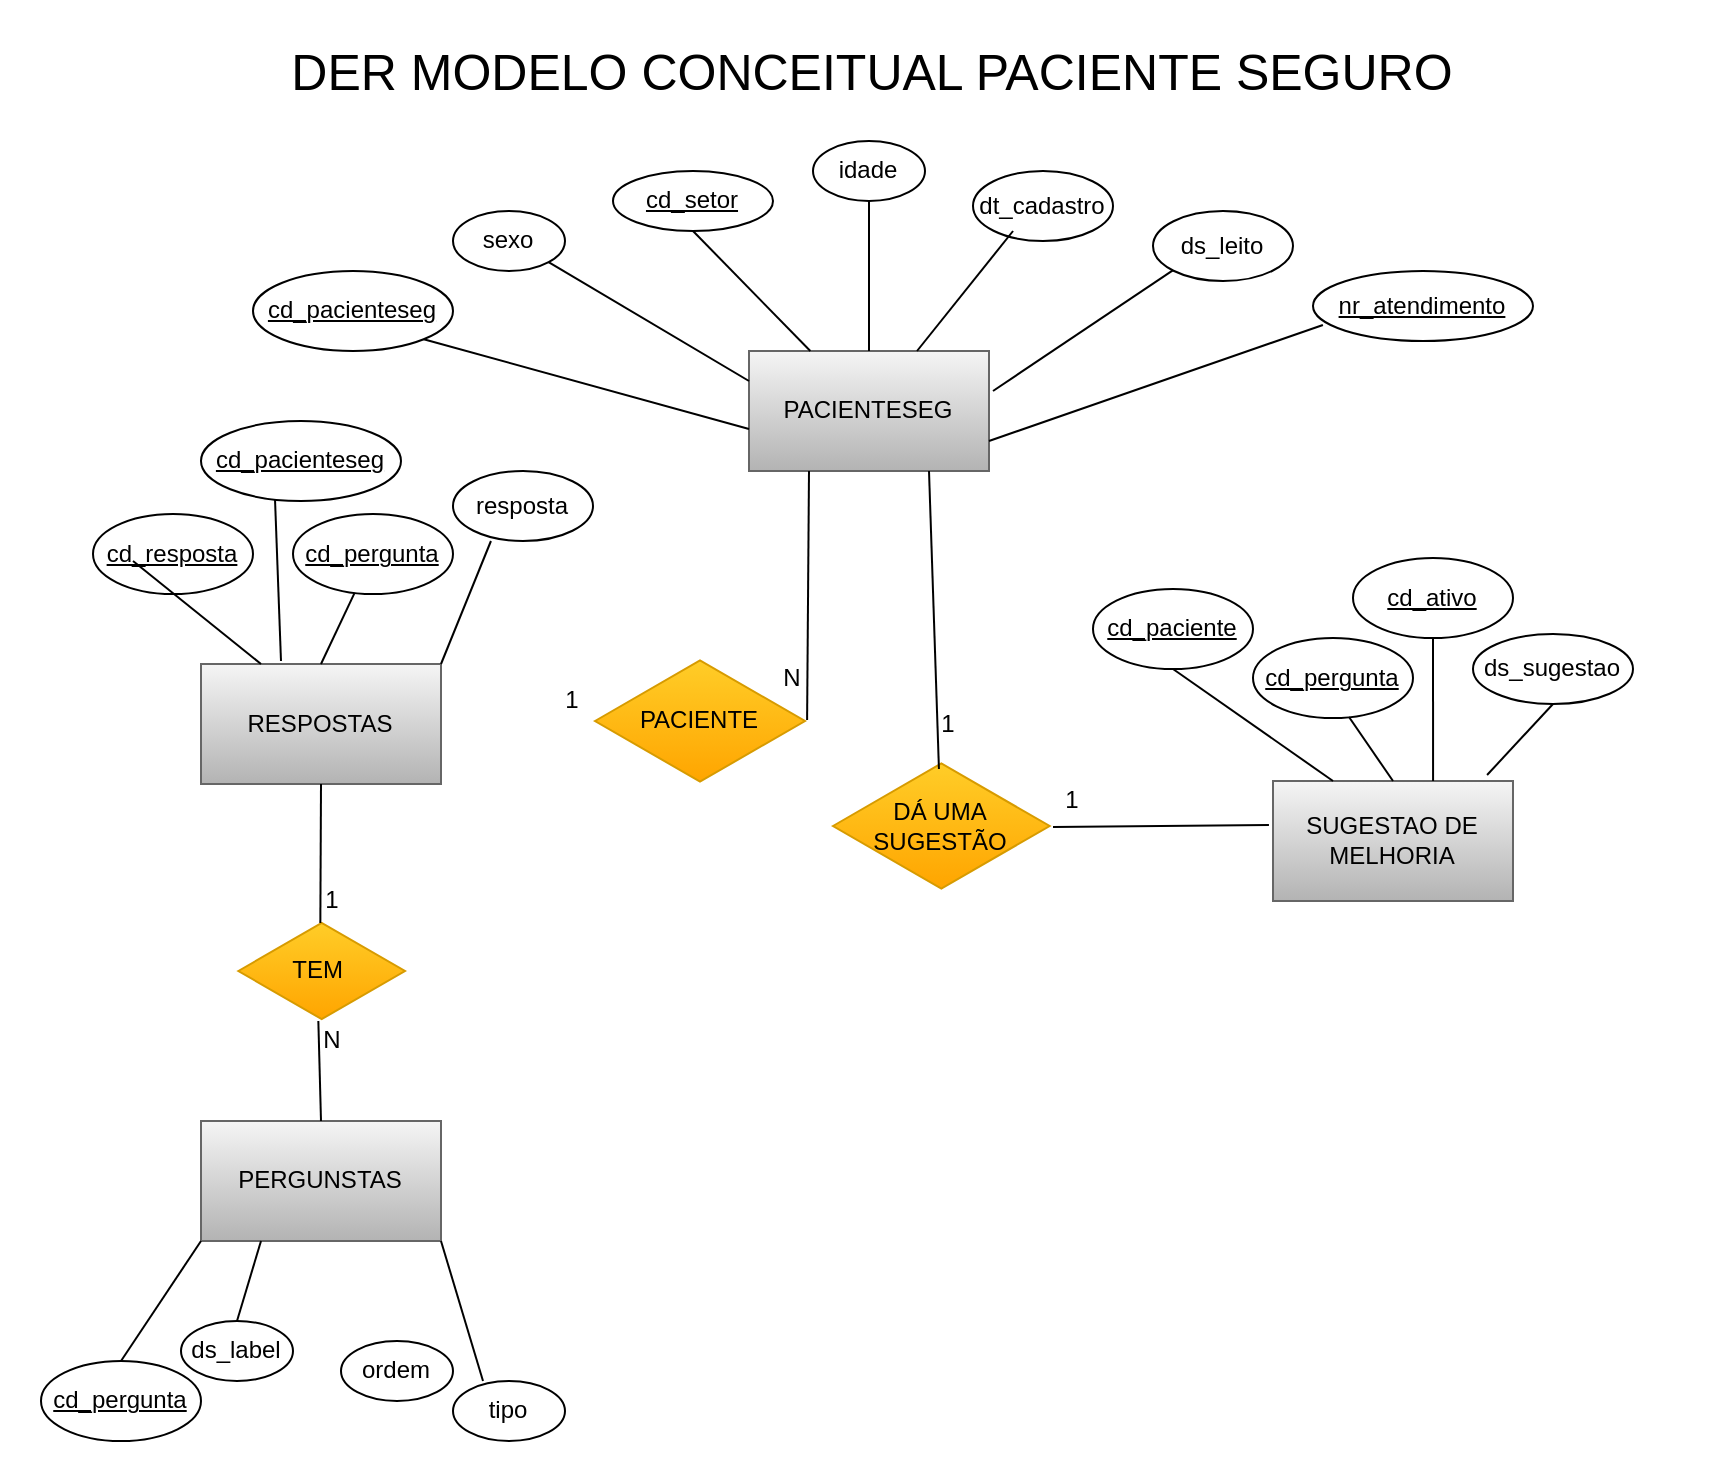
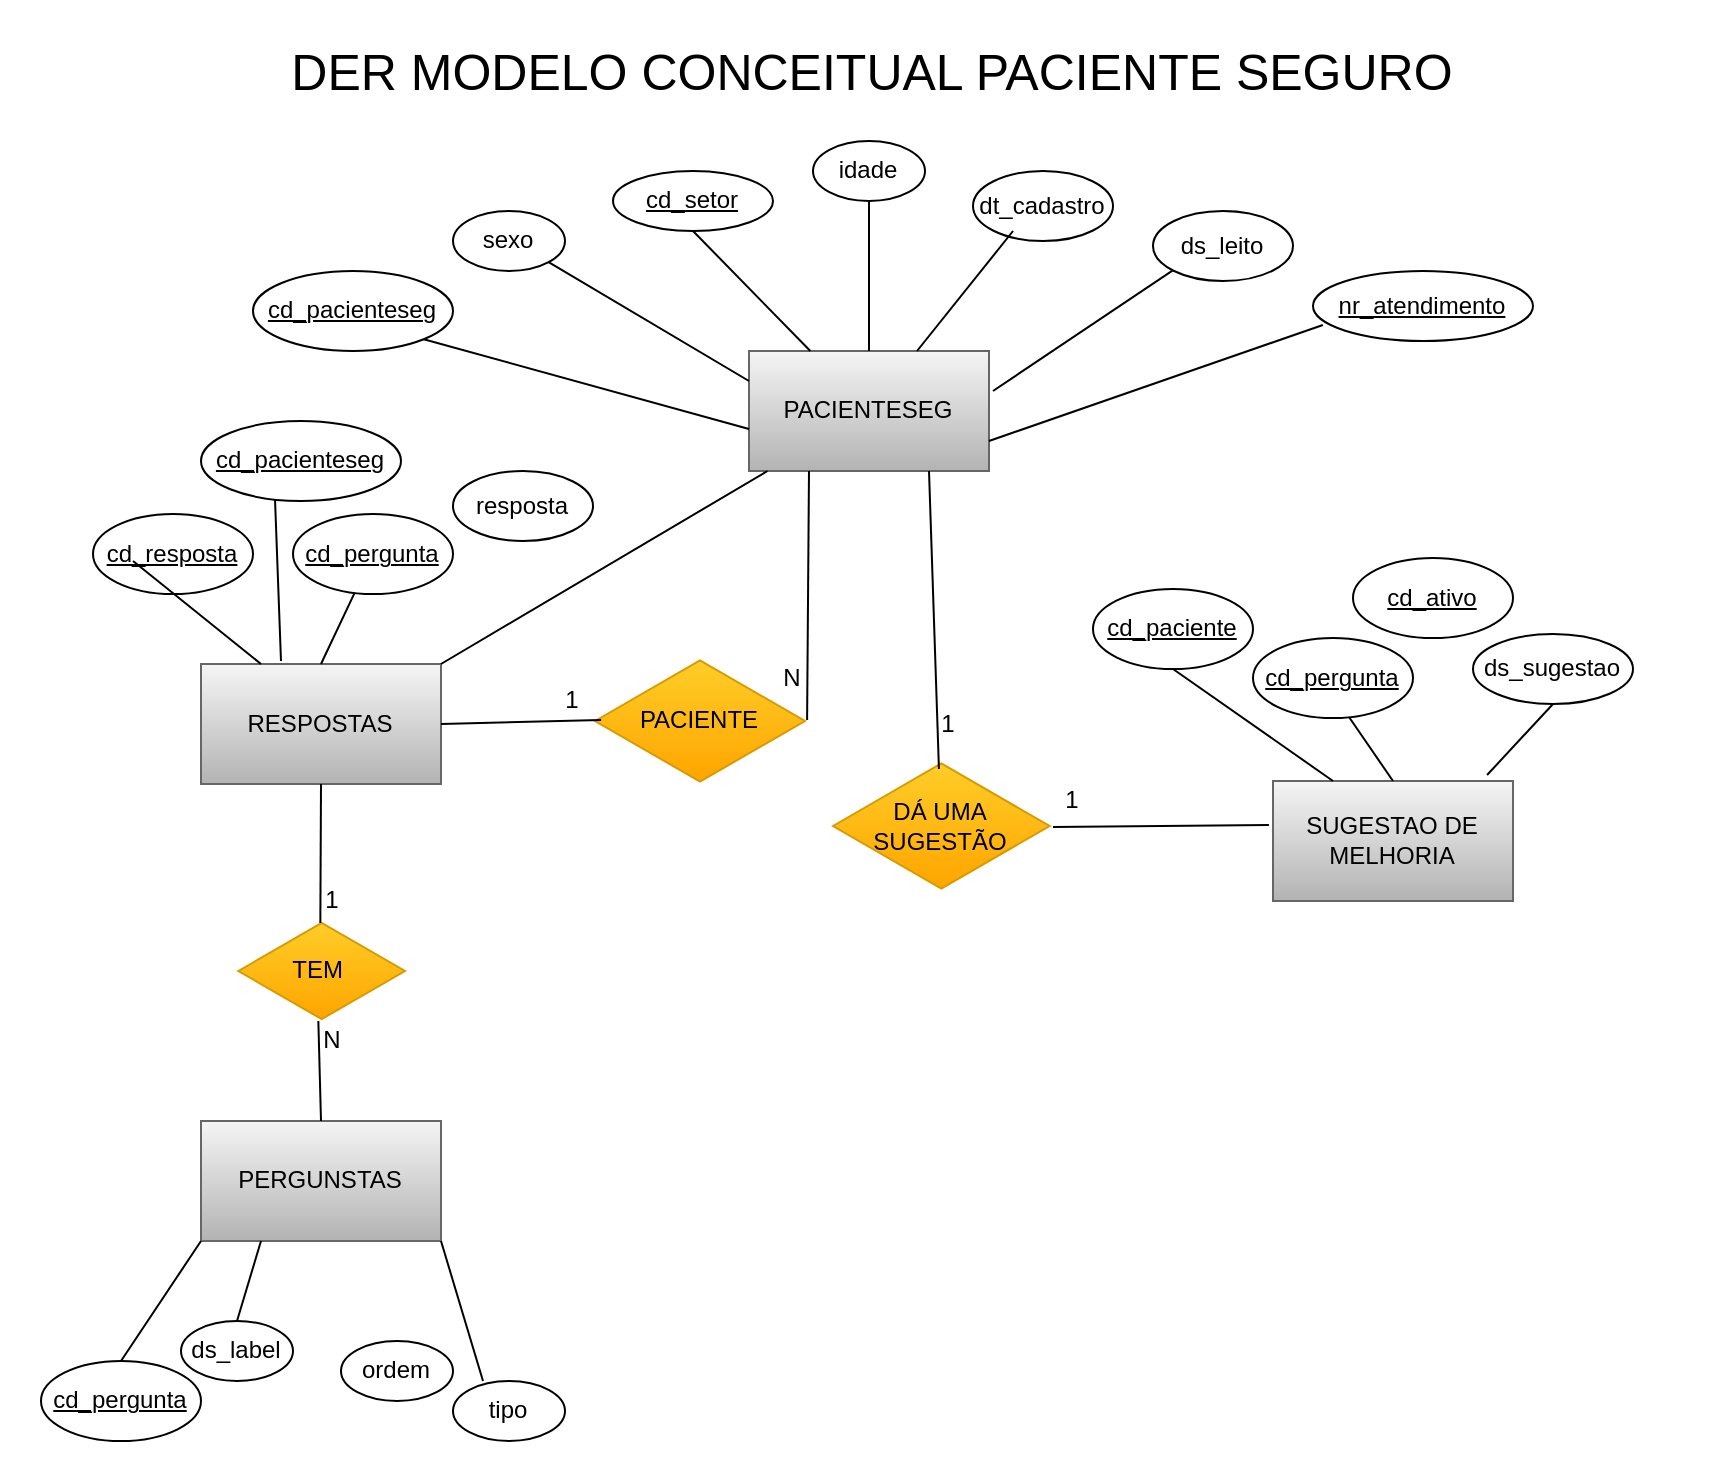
(466, 603) -> (604, 568)
(1433, 710) -> none
none -> (521, 722)
